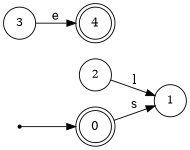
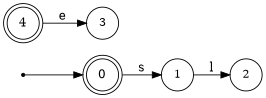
(51, 23) -> (60, 23)
(129, 86) -> (207, 75)
